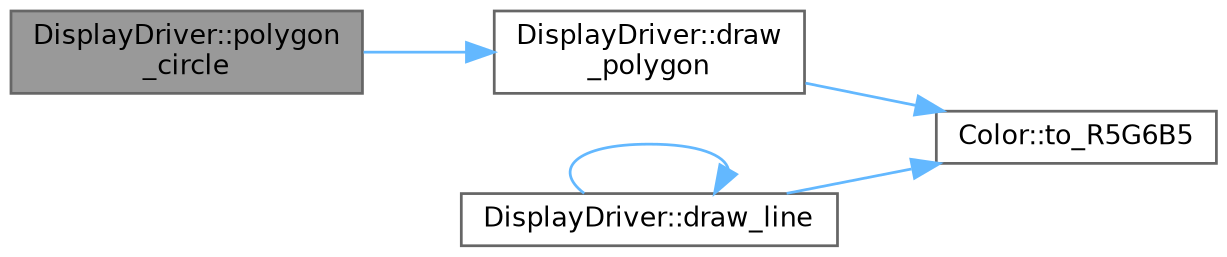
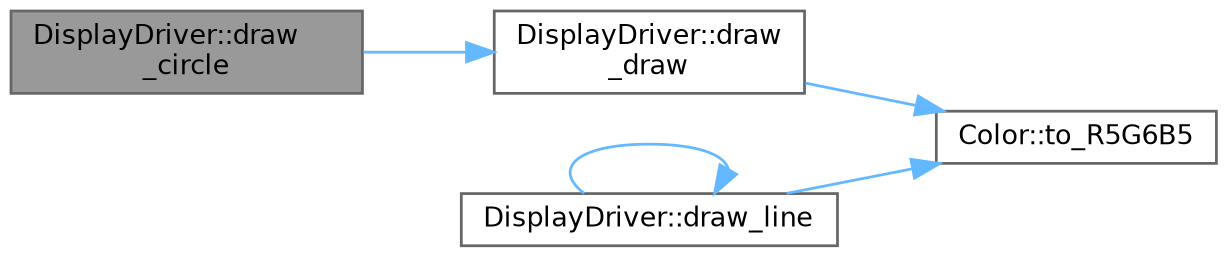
(187, 52) -> (187, 52)
(649, 52) -> (649, 52)
